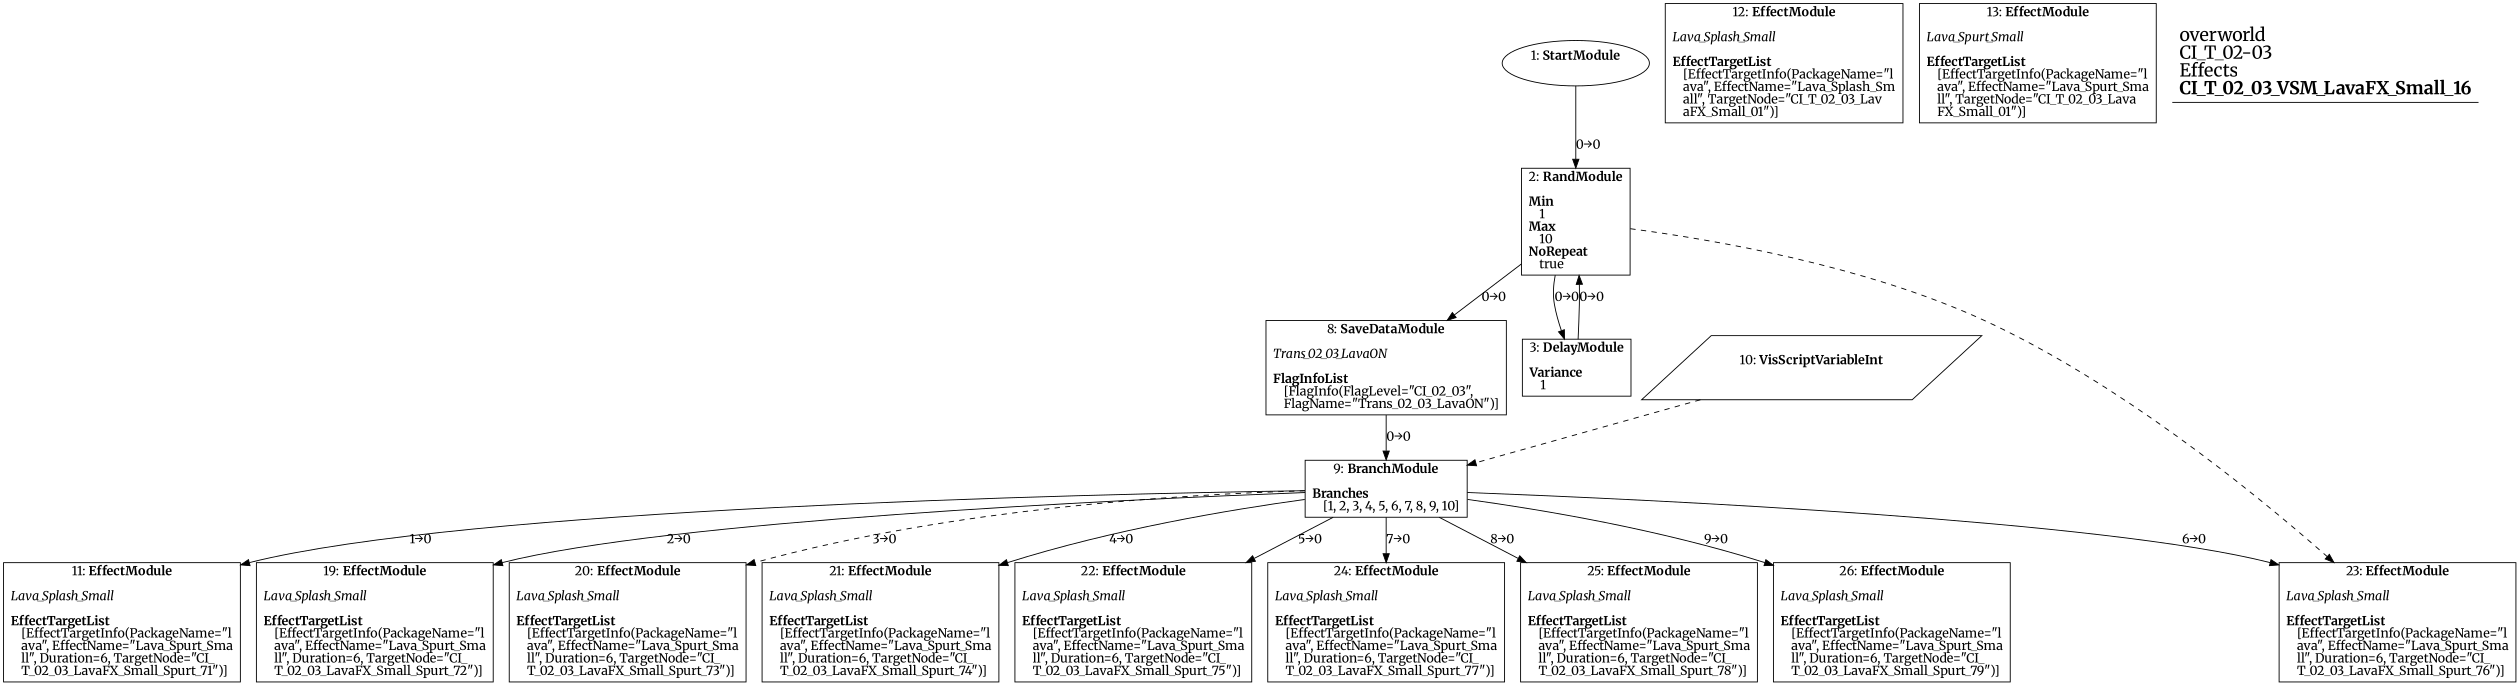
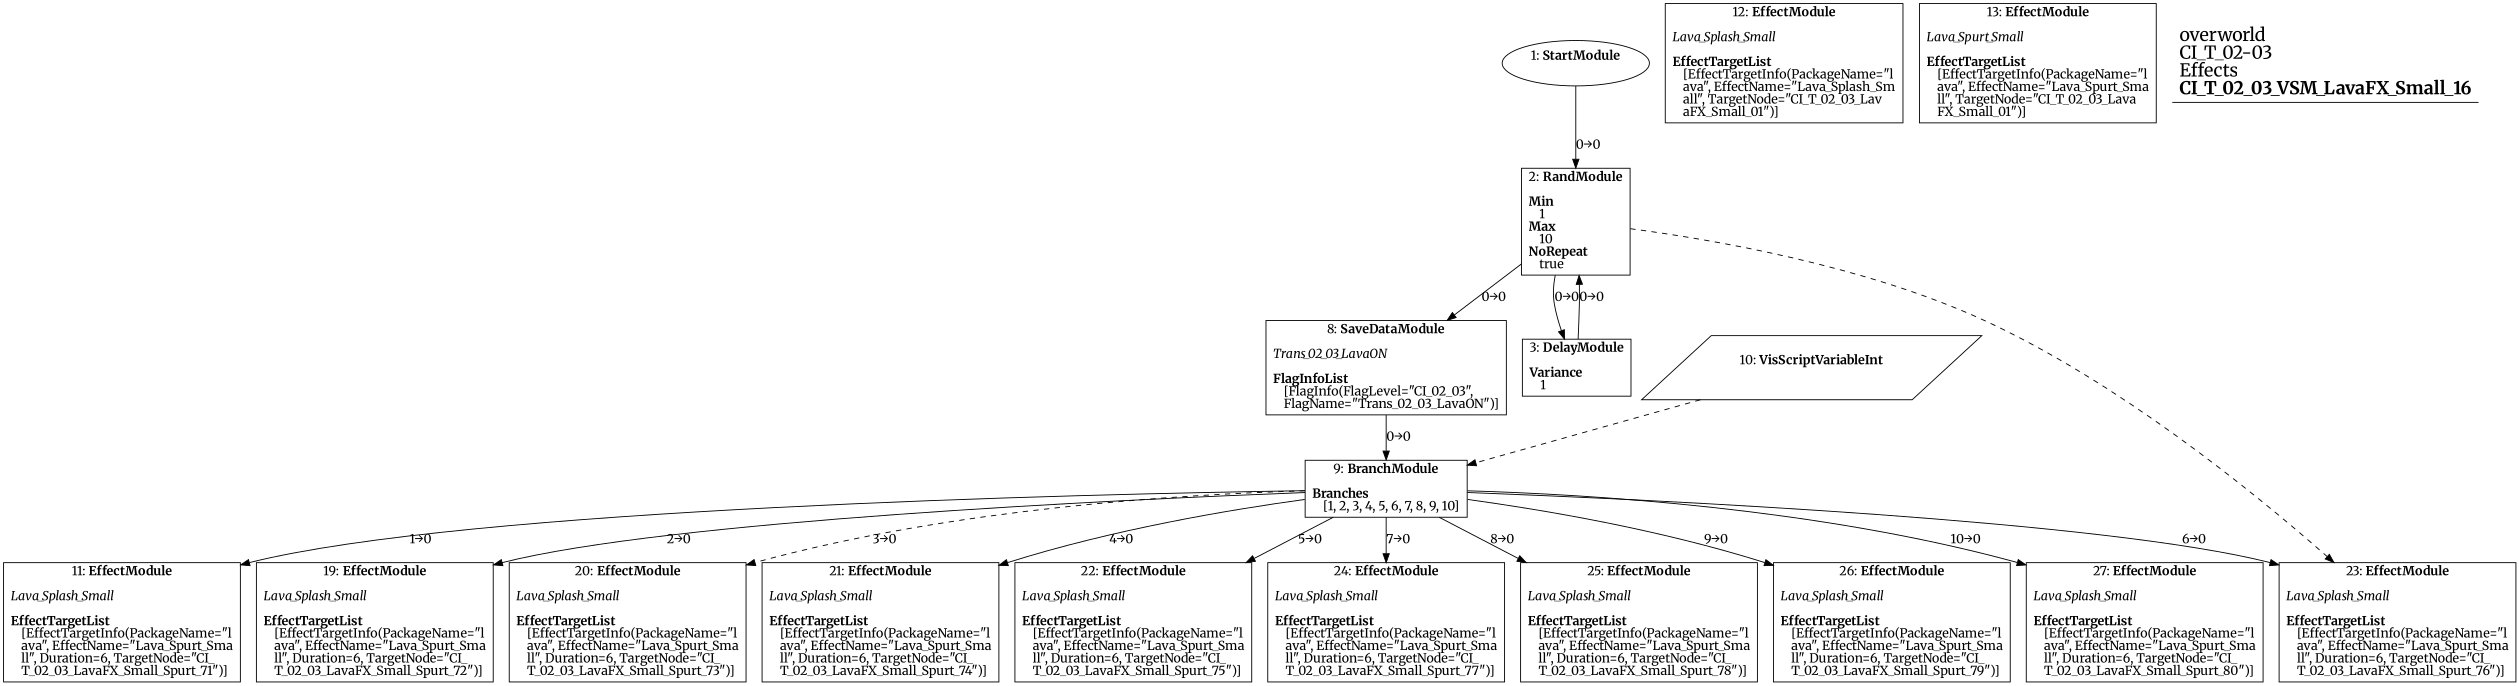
none -> (2145, 622)
